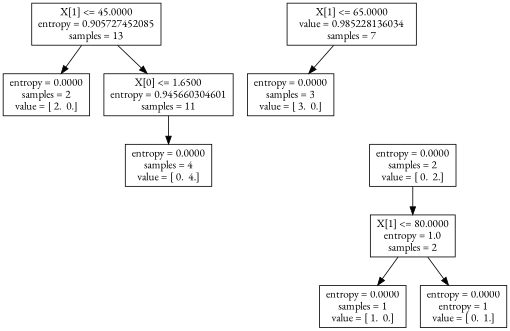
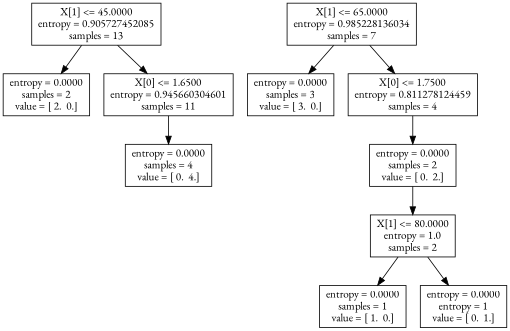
(352, 24) -> (352, 24)
none -> (413, 95)
